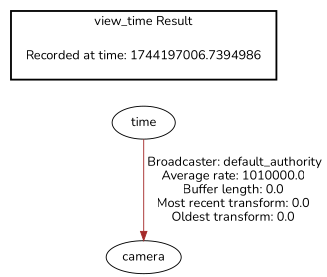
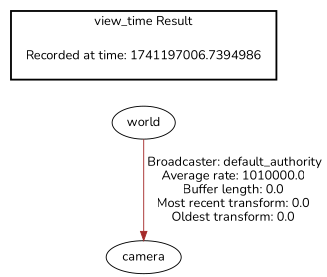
(144, 56) -> (144, 56)
(144, 123) -> (144, 123)
